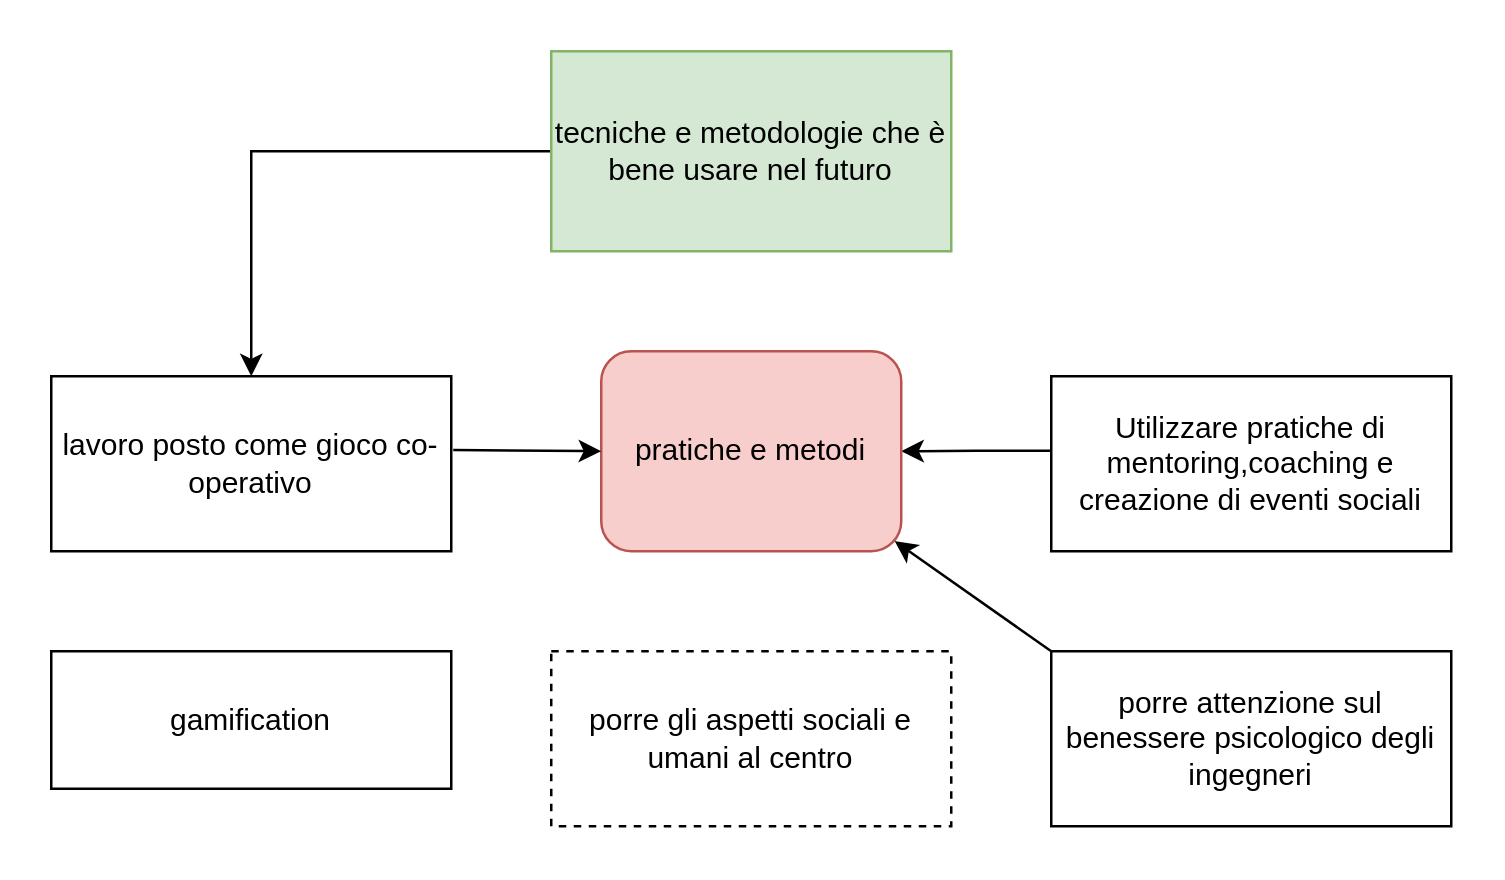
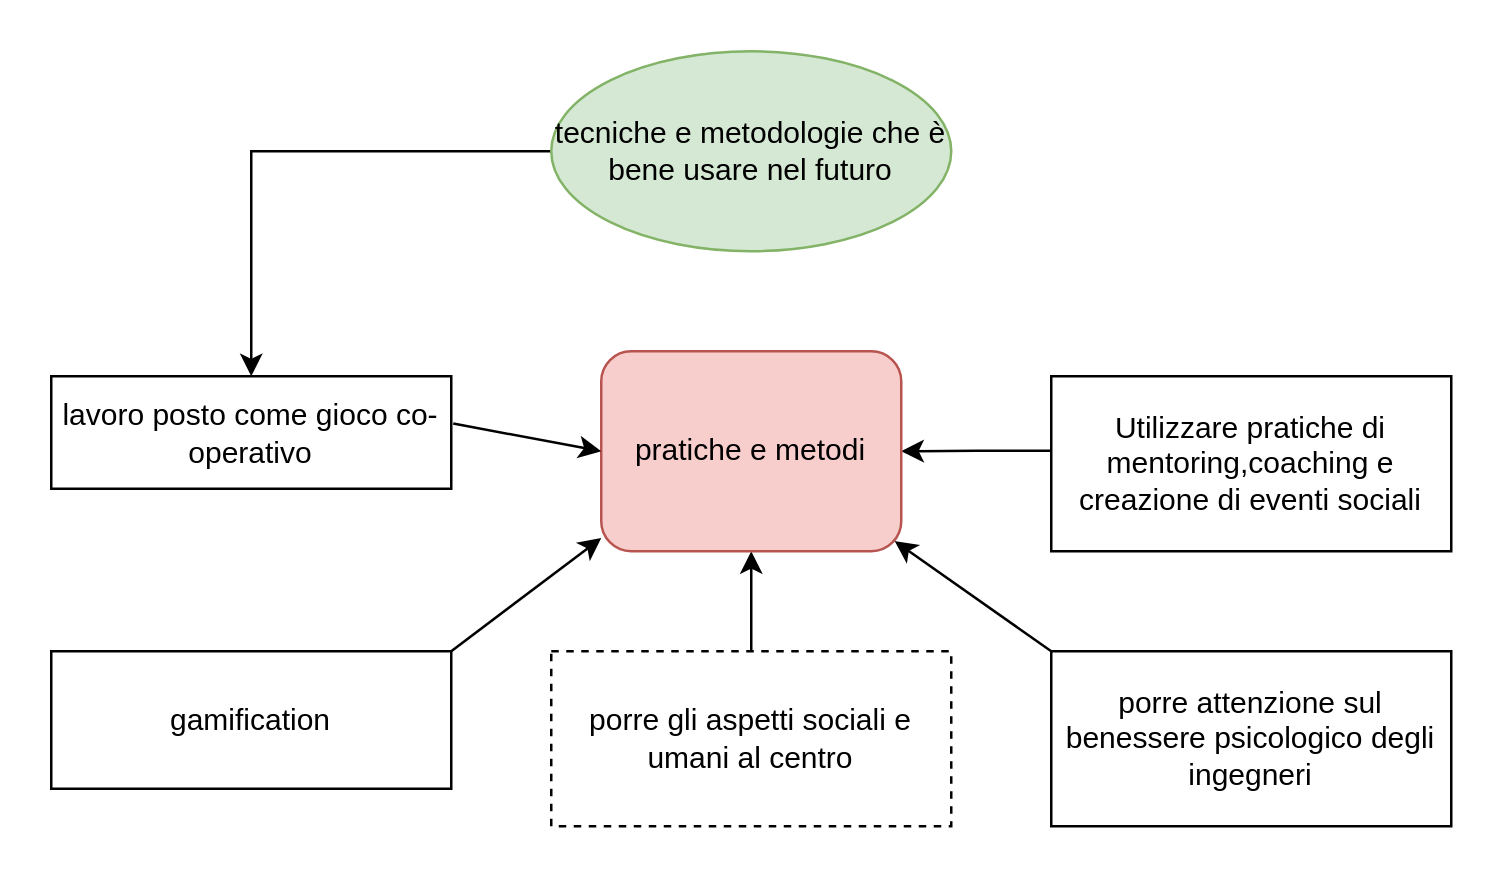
(751, 151) -> (751, 151)
(251, 464) -> (251, 433)
none -> (520, 599)
none -> (751, 609)
